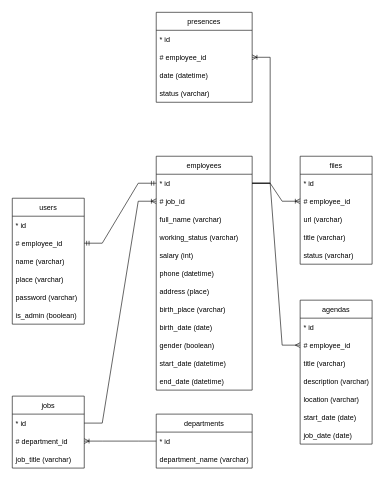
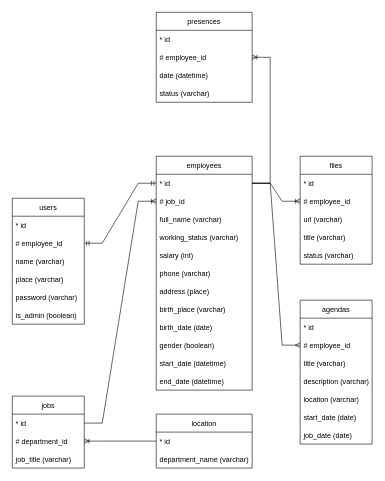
(190, 274) -> (189, 274)
(204, 424) -> (204, 424)
